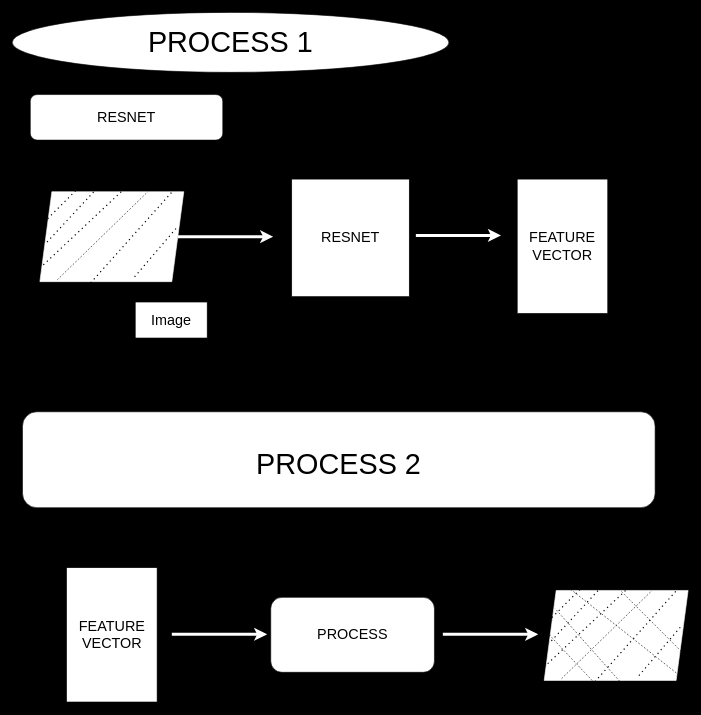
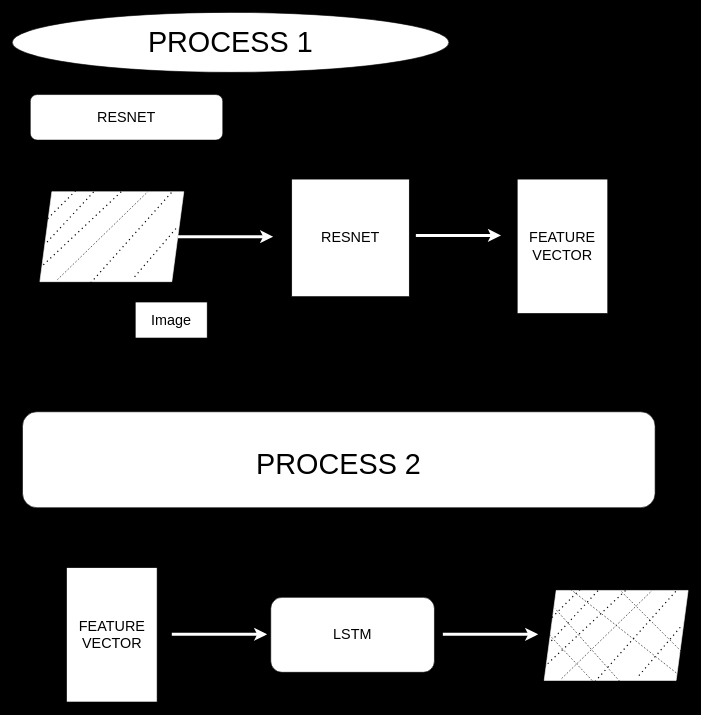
(353, 635) -> (353, 635)
